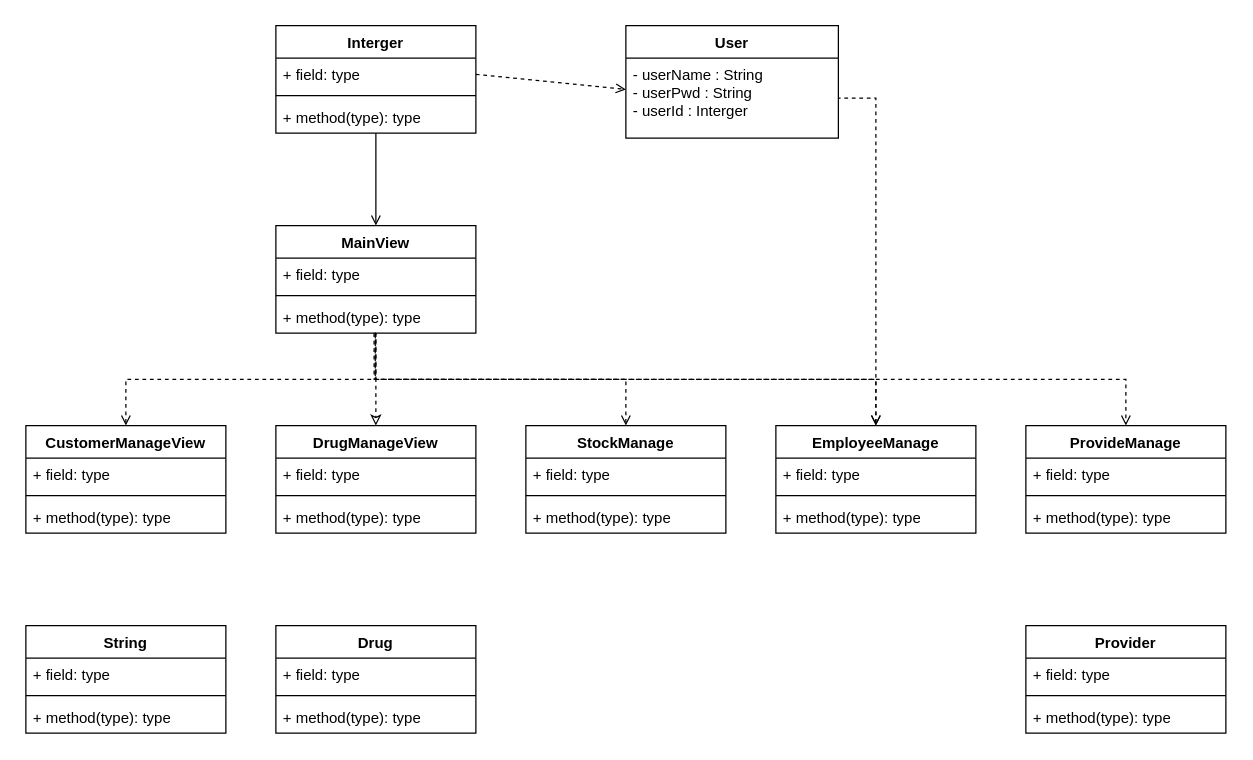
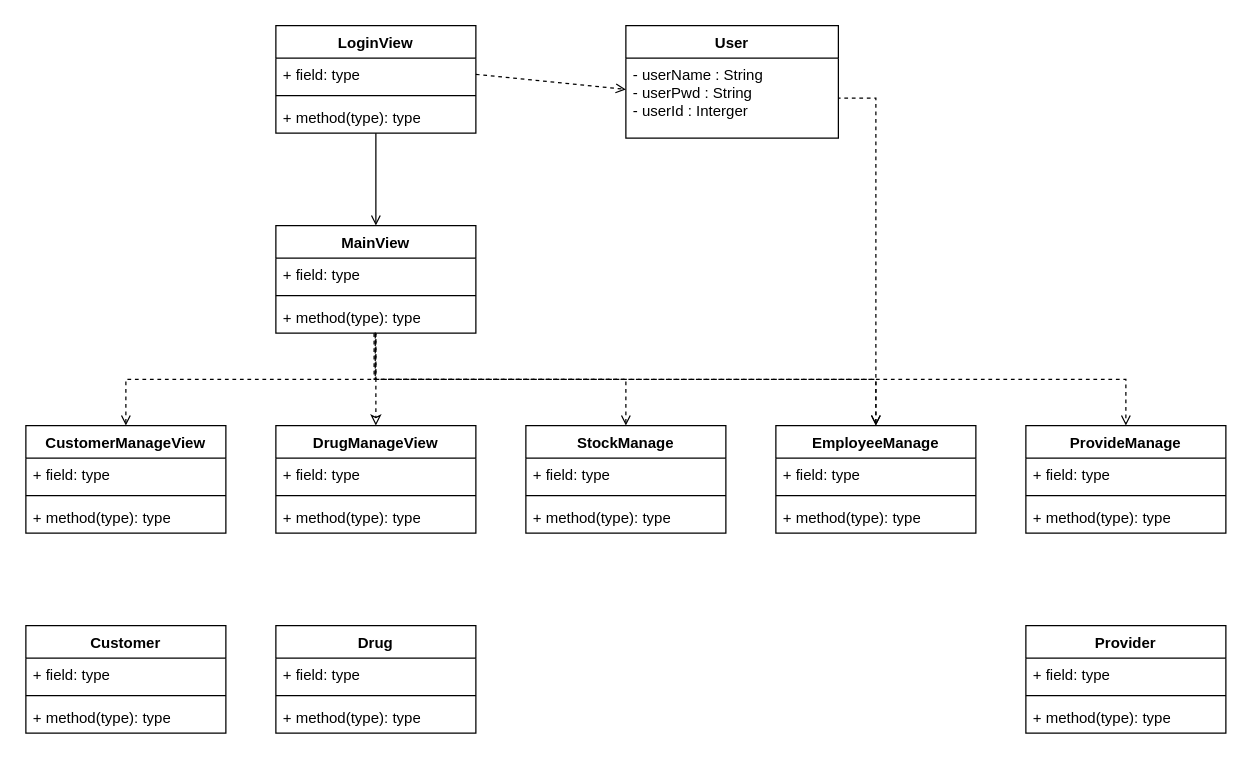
(376, 43) -> (376, 43)
(126, 643) -> (126, 643)
